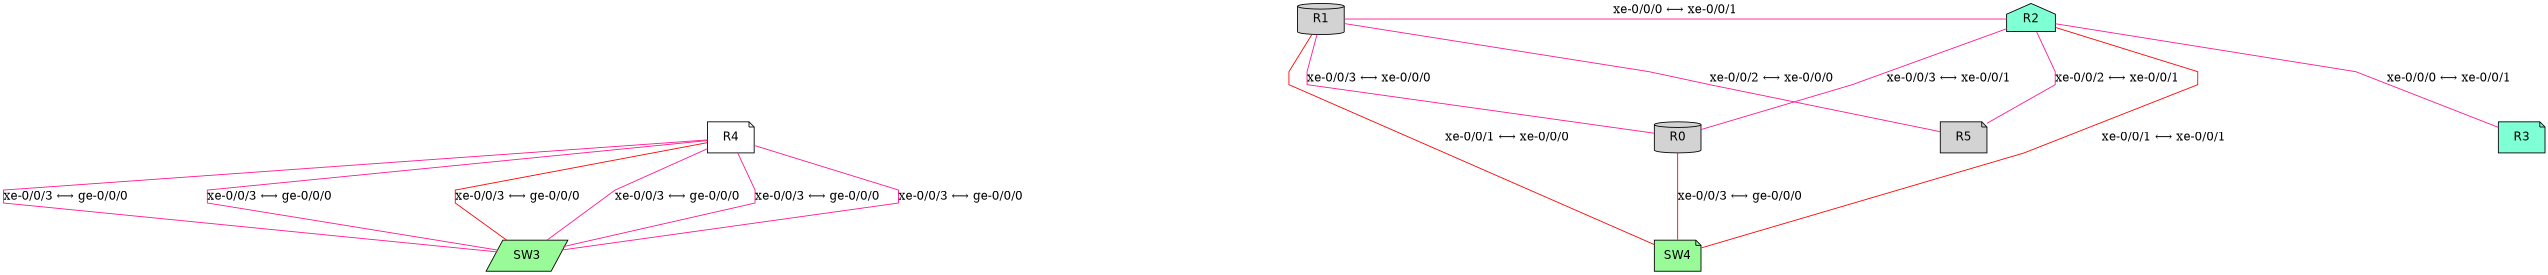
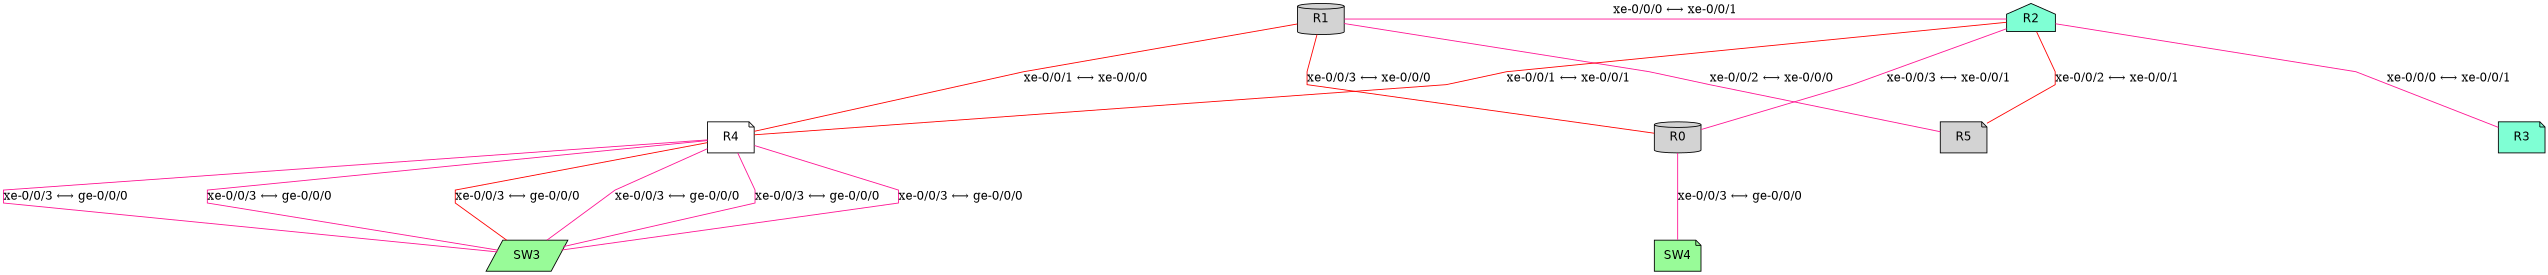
(2046, 90) -> (2046, 90)
(1455, 105) -> (1455, 105)
(2030, 151) -> (1381, 89)
(1446, 153) -> (1025, 72)
(1678, 196) -> (1678, 196)
